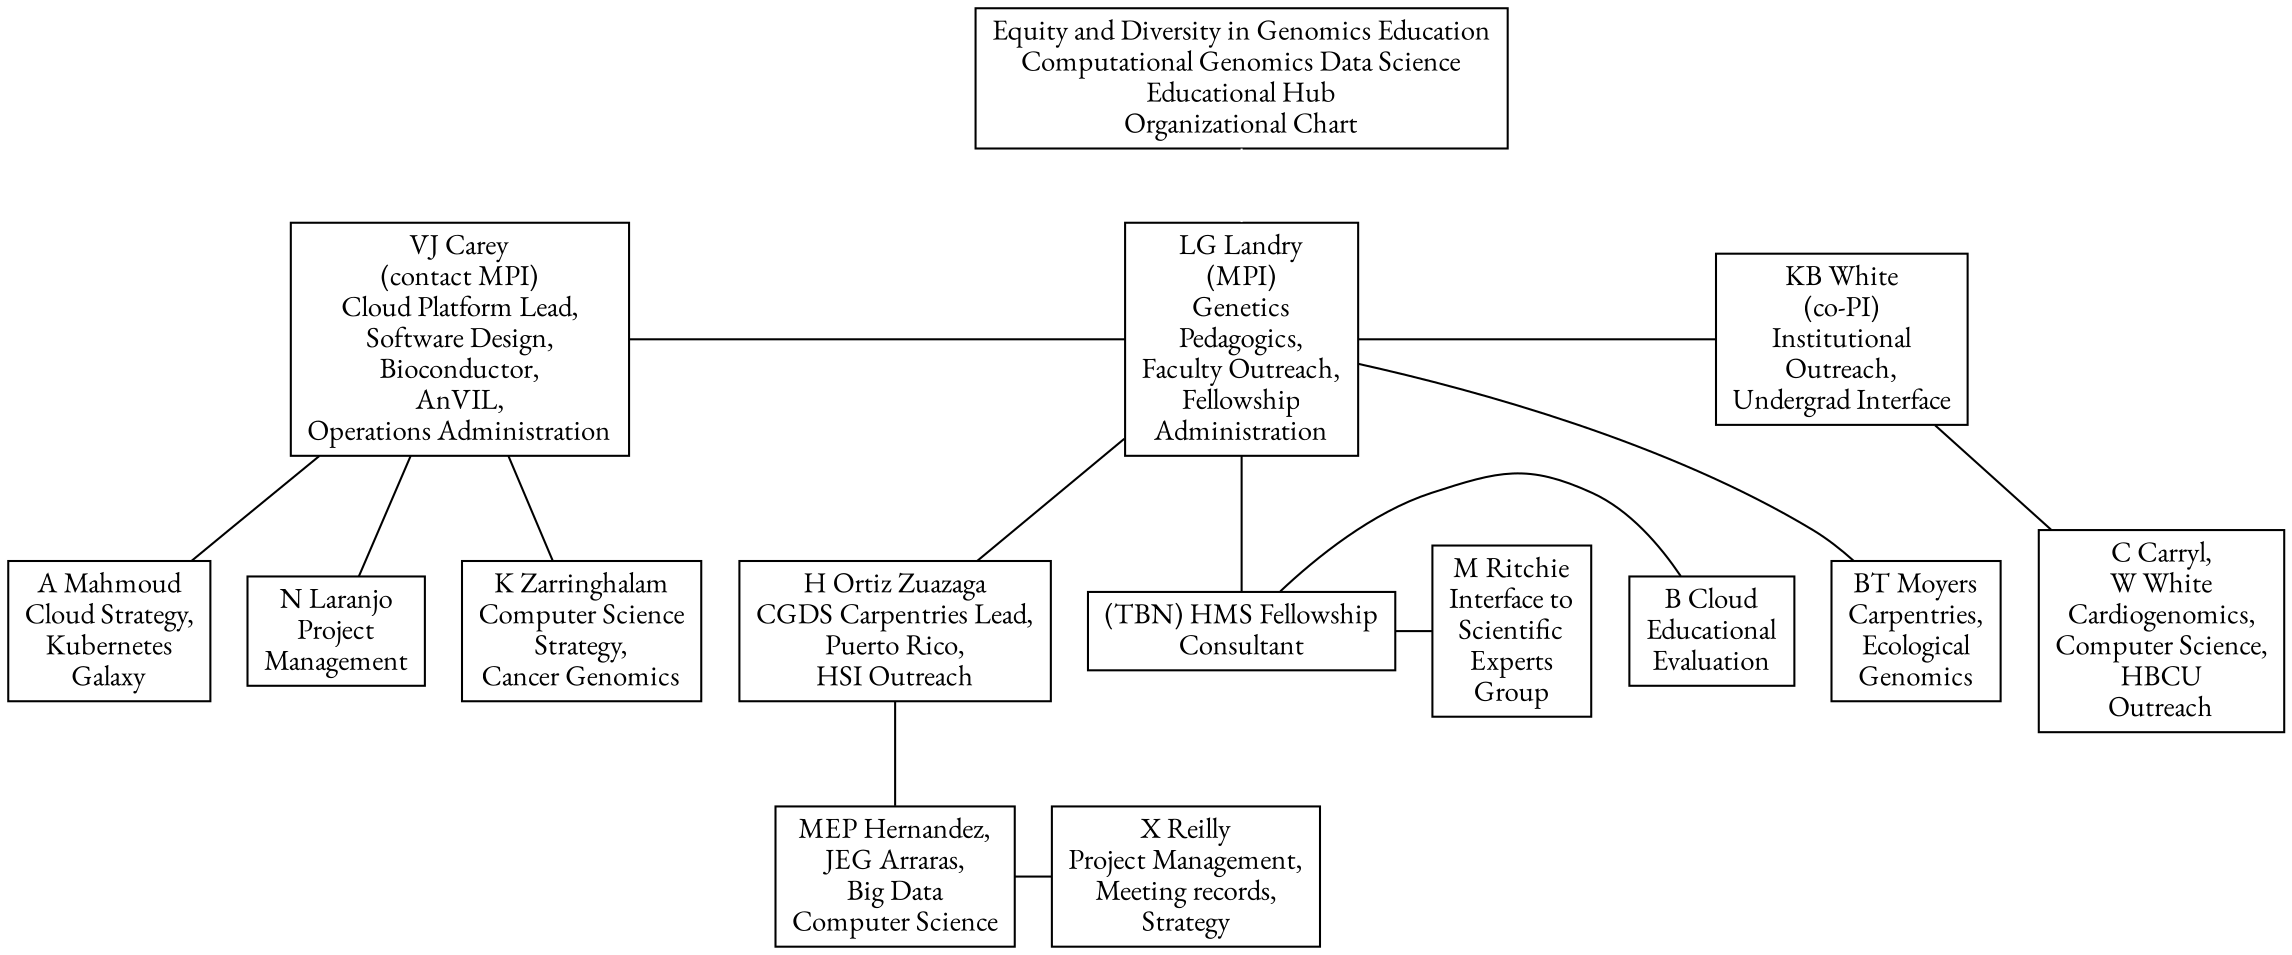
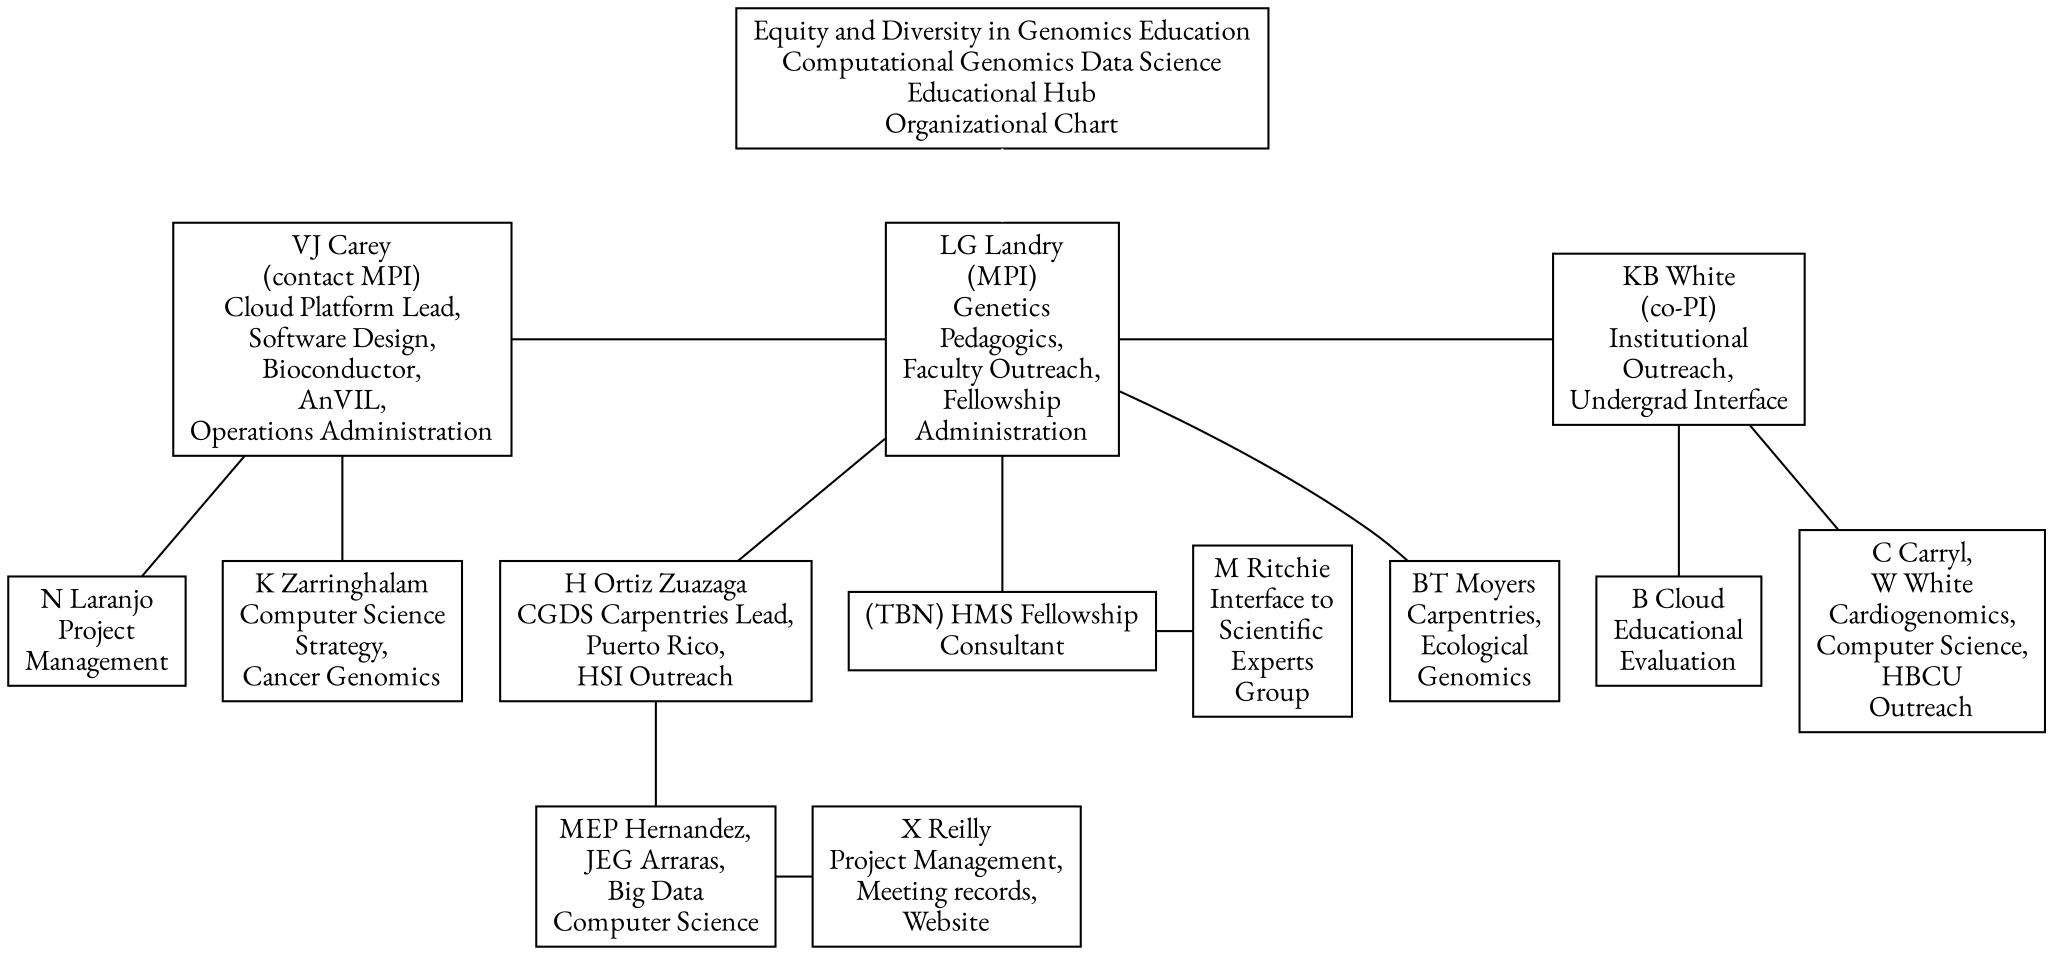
(1483, 478) -> (1679, 501)
(109, 631) -> none
(1186, 877) -> (947, 877)
